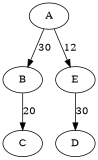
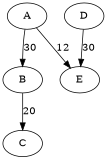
(75, 108) -> (82, 44)
